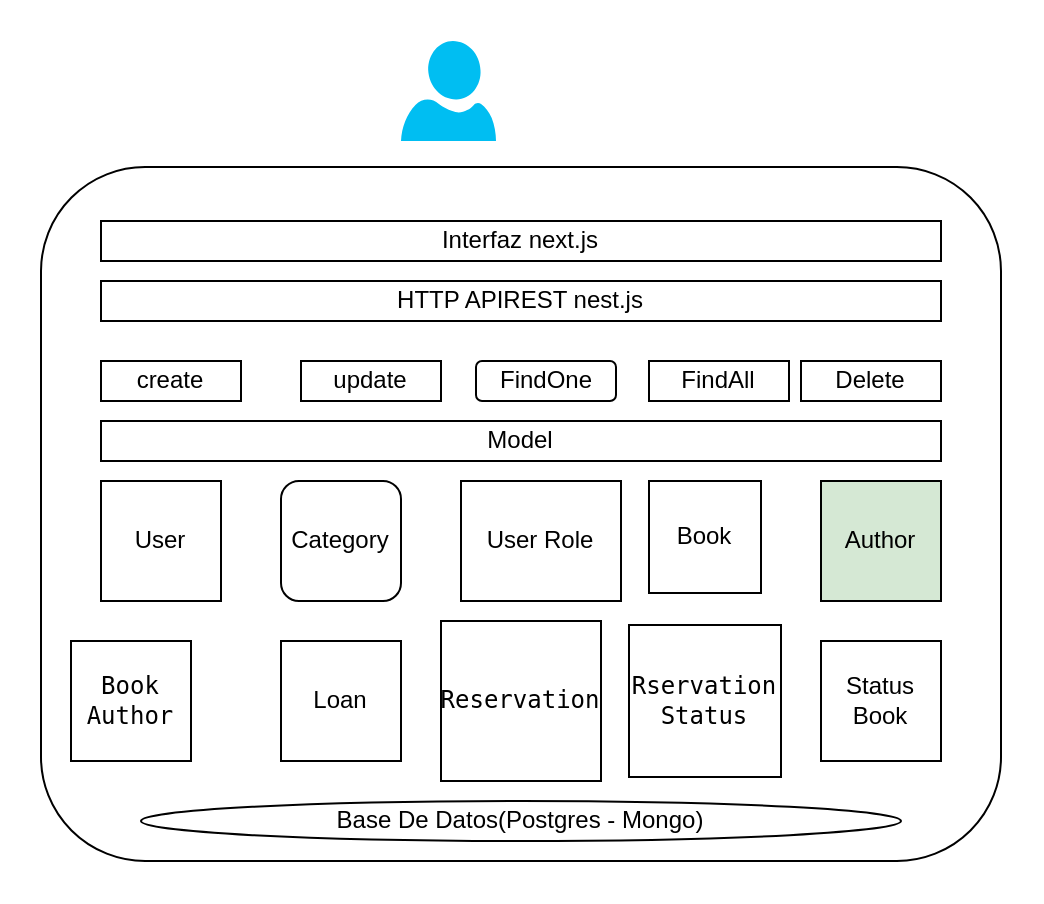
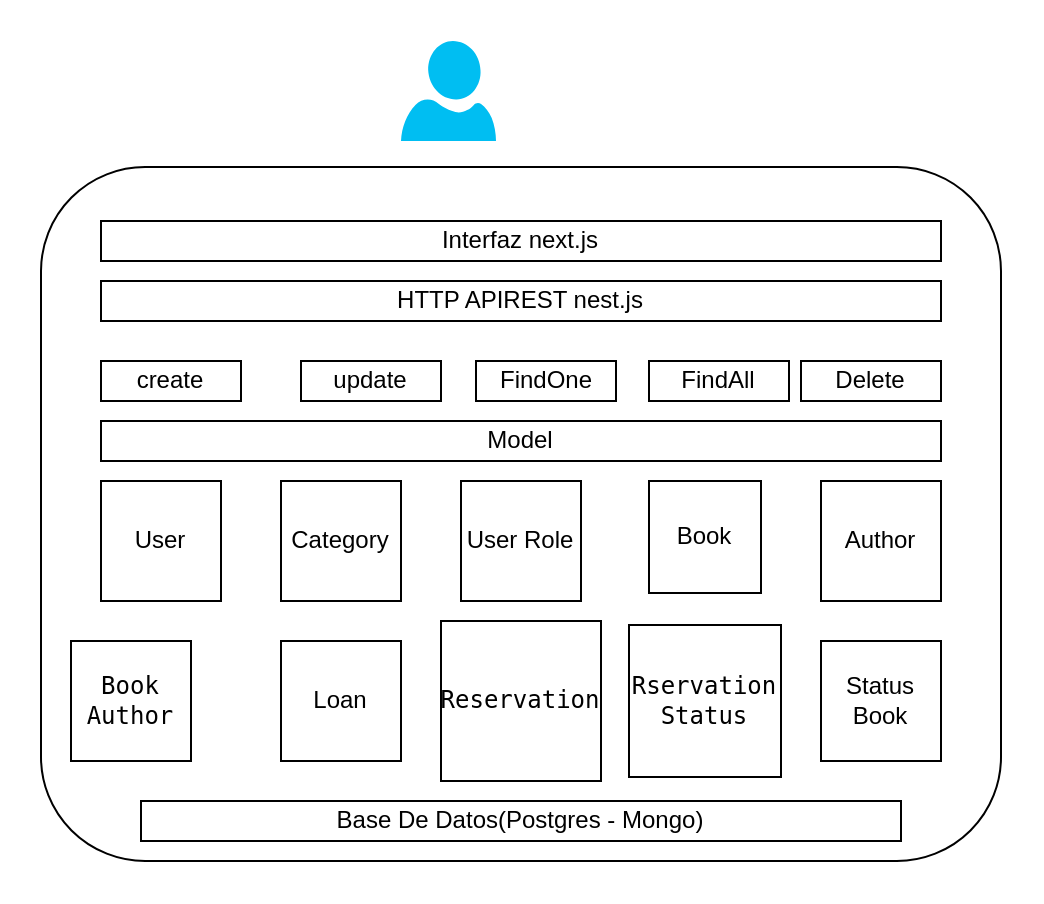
(546, 381) -> (546, 381)
(341, 541) -> (341, 541)
(541, 541) -> (521, 541)
(881, 541) -> (881, 541)
(521, 821) -> (521, 821)
